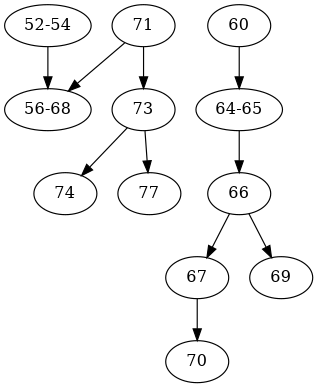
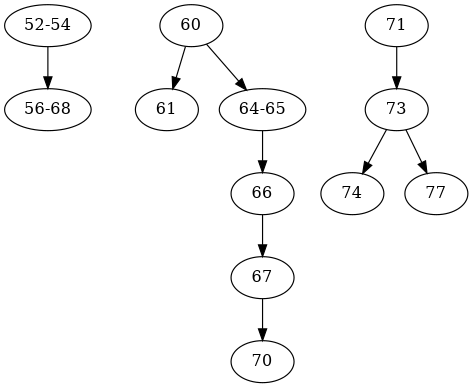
(101, 63) -> none
none -> (167, 110)
(281, 278) -> none
